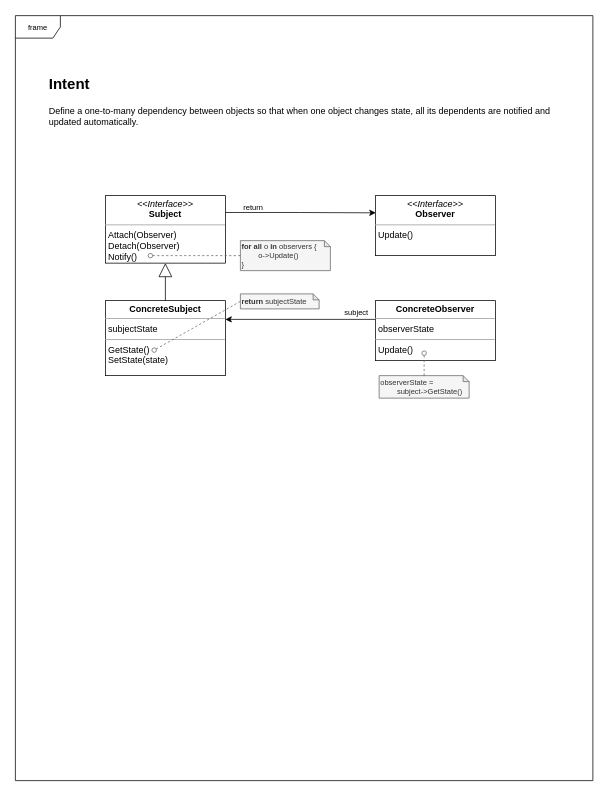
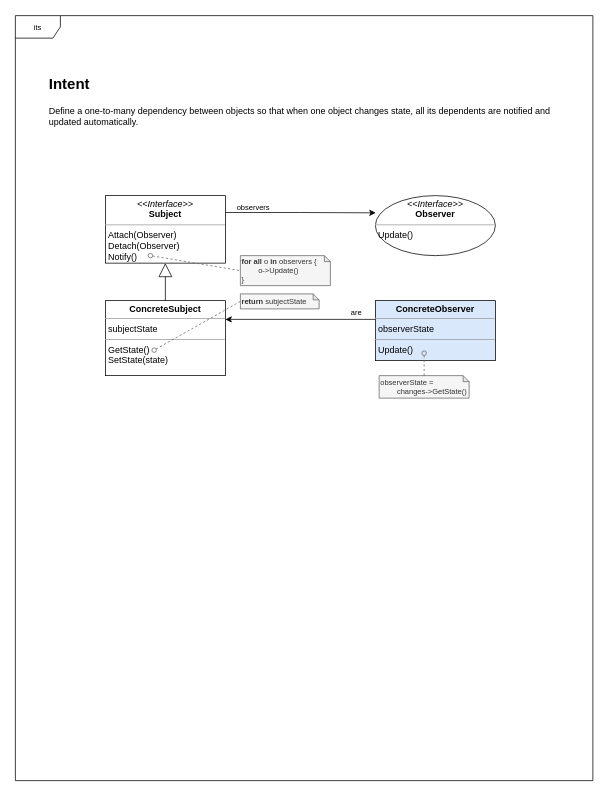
(38, 27) -> (38, 27)
(254, 207) -> (254, 207)
(435, 225) -> (435, 225)
(285, 255) -> (285, 270)
(357, 312) -> (357, 312)
(435, 330) -> (435, 330)
(421, 387) -> (421, 387)
